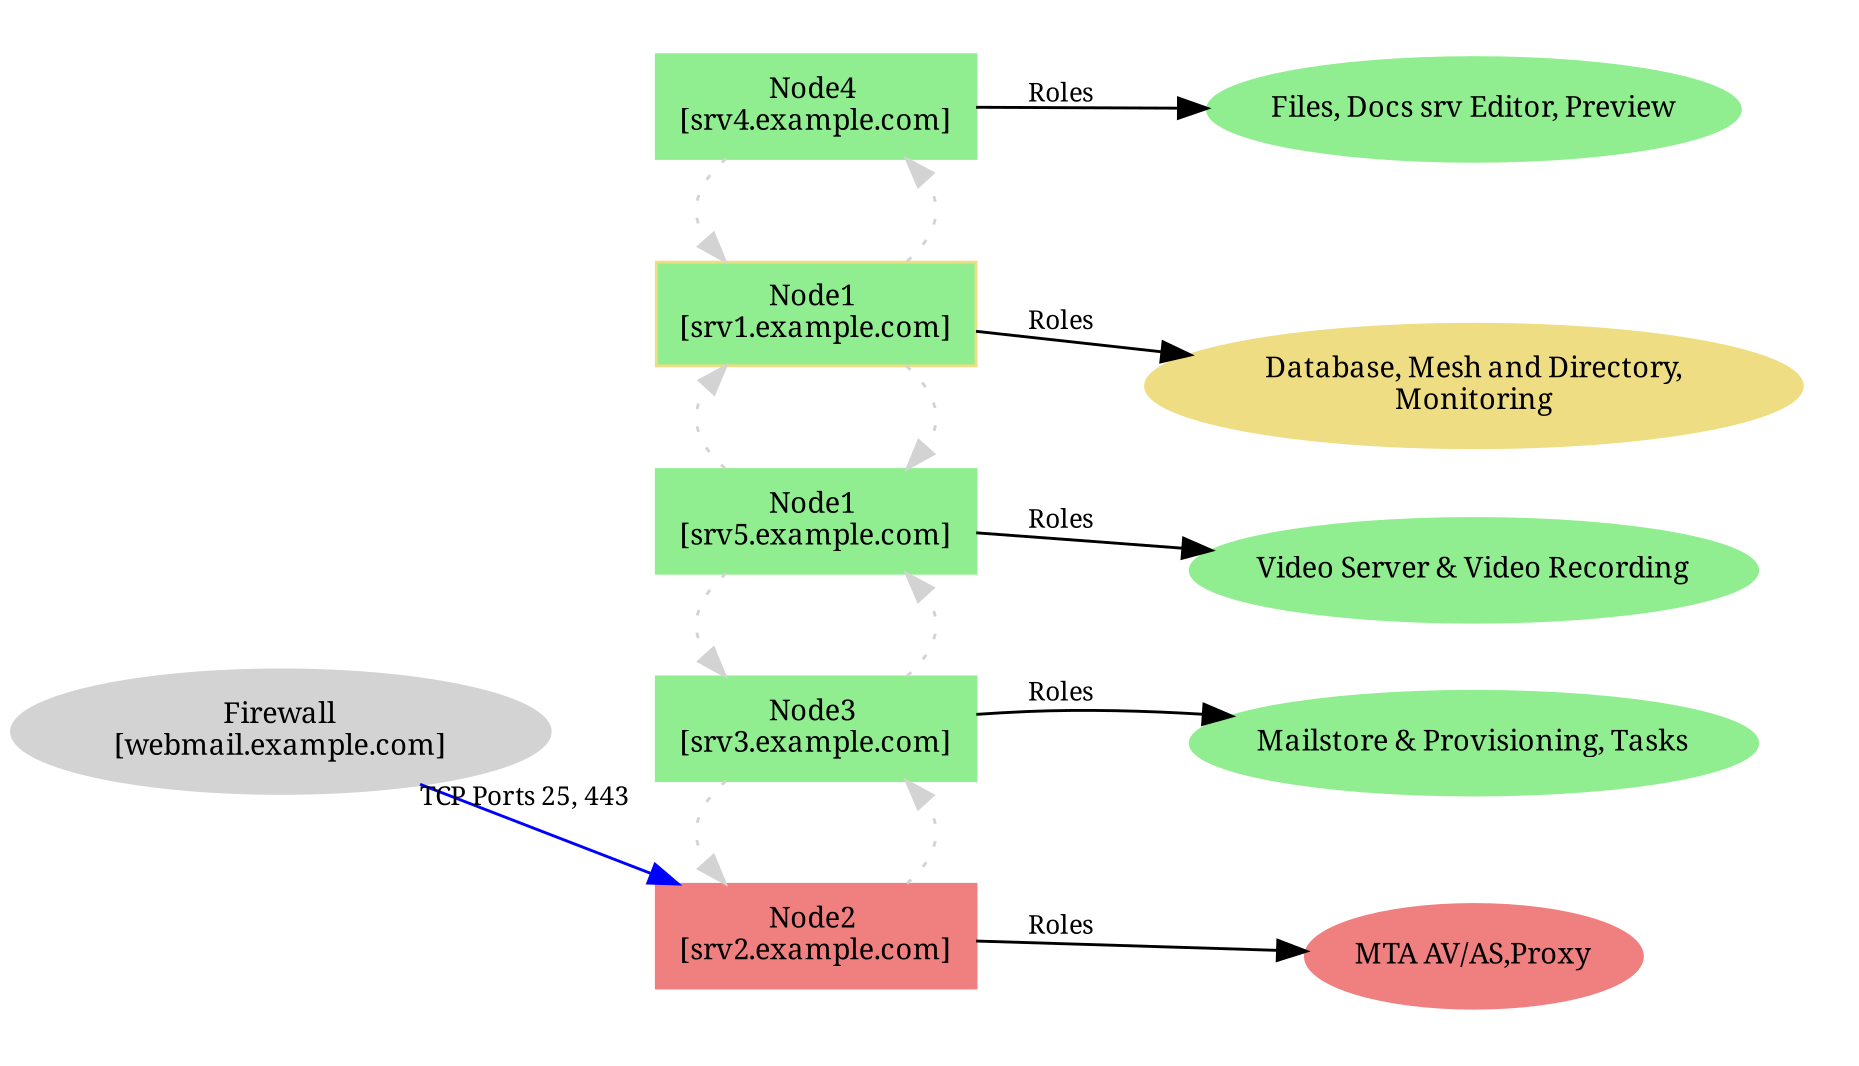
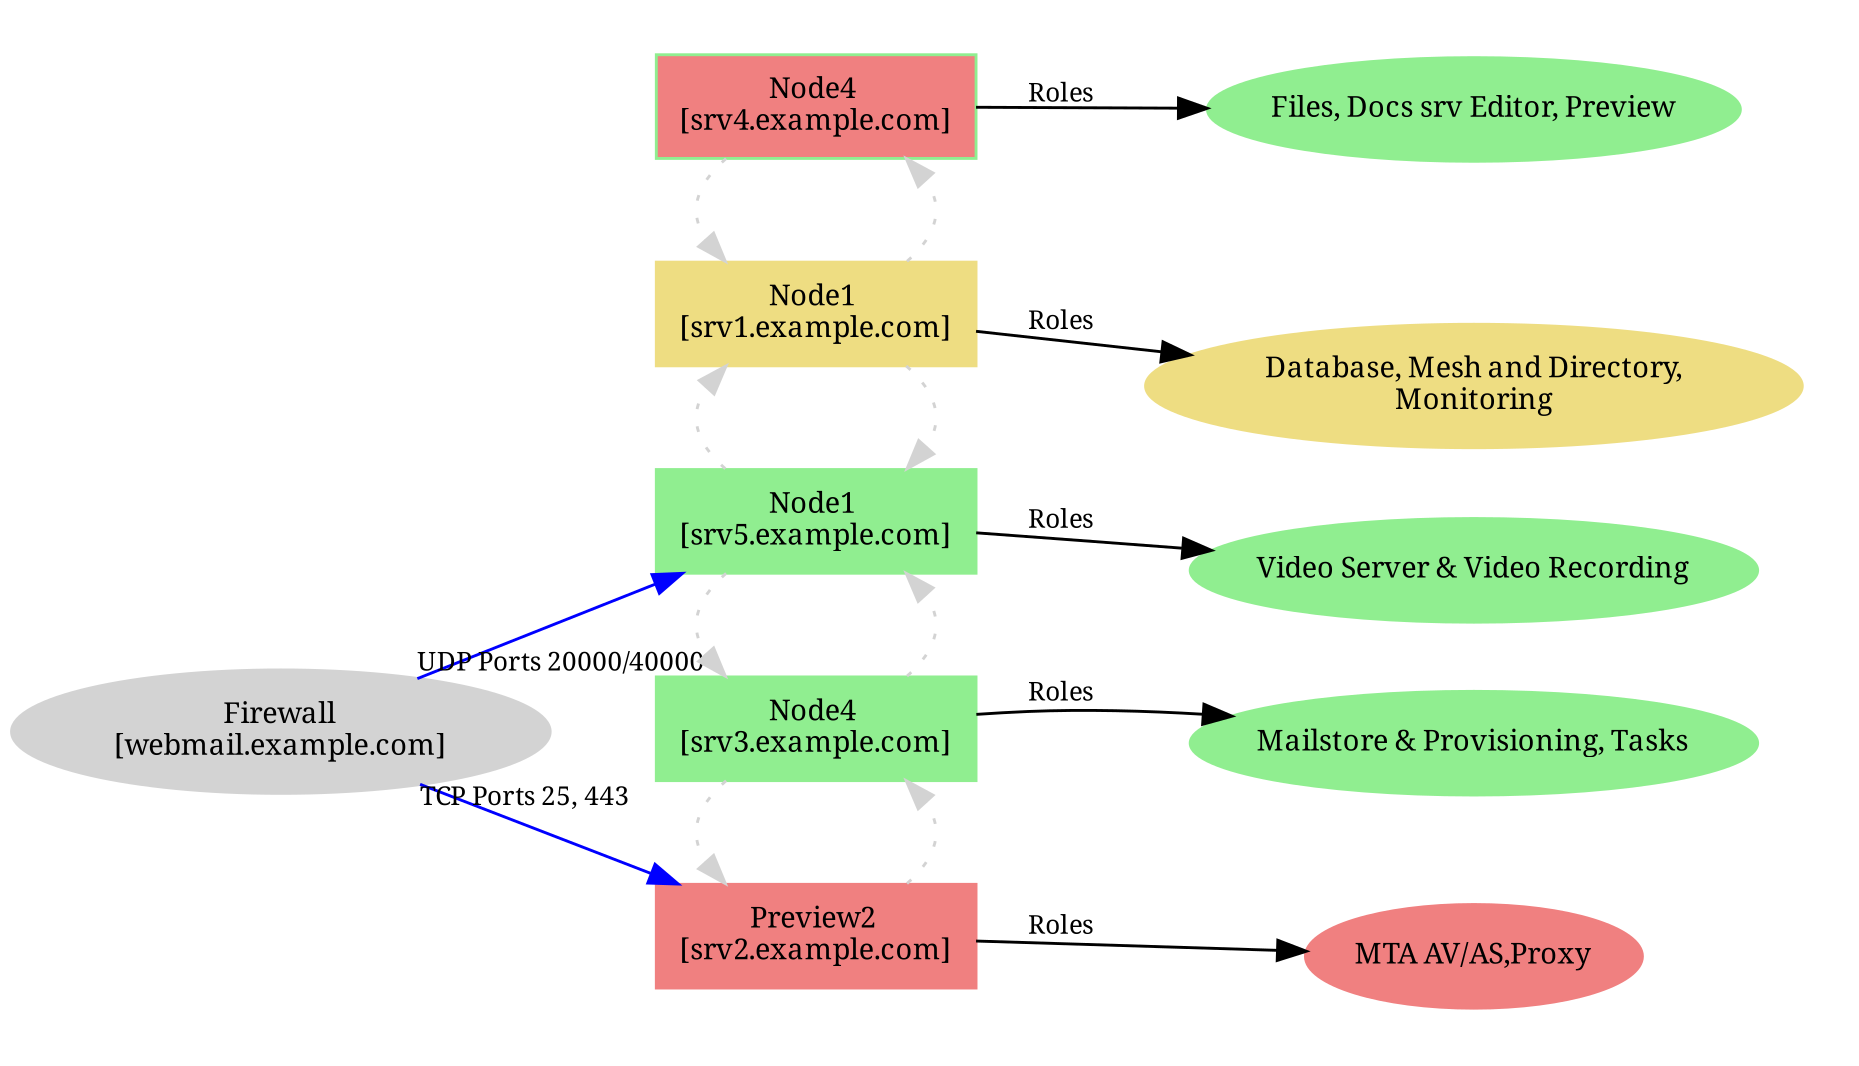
(816, 107) -> (816, 107)
(816, 314) -> (816, 314)
none -> (536, 631)
(816, 729) -> (816, 729)
(816, 936) -> (816, 936)
